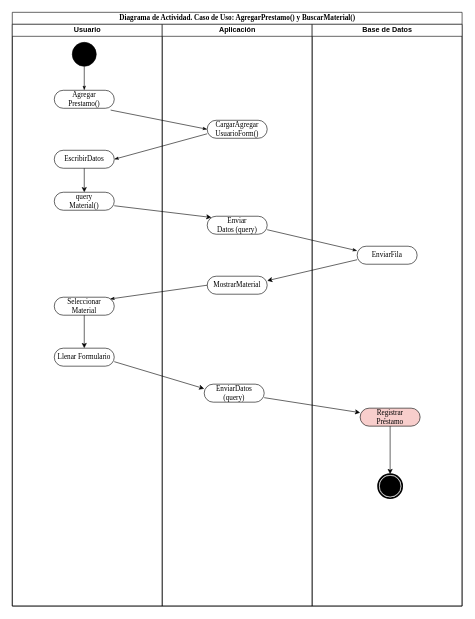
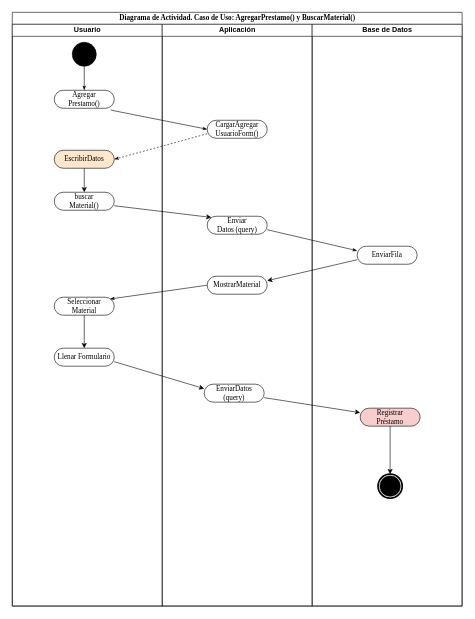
(164, 146) -> (164, 146)
(84, 159) -> (84, 159)
(84, 201) -> (84, 201)
